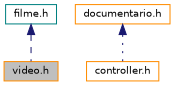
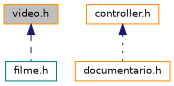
(31, 48) -> (31, 48)
(123, 48) -> (123, 48)
